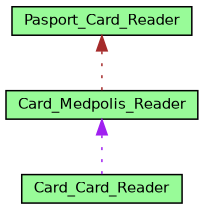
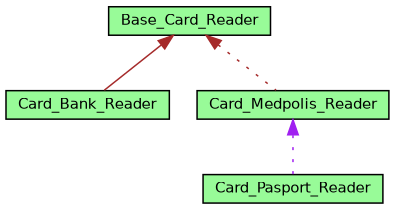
(102, 21) -> (190, 21)
none -> (88, 105)
(102, 189) -> (293, 189)
